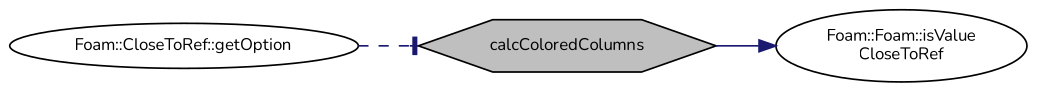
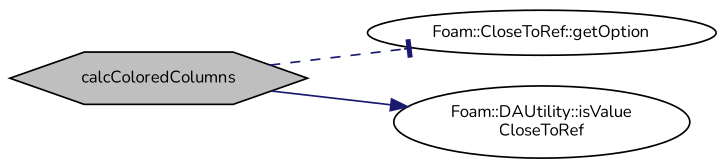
(384, 46) -> (337, 57)
(901, 46) -> (542, 122)
